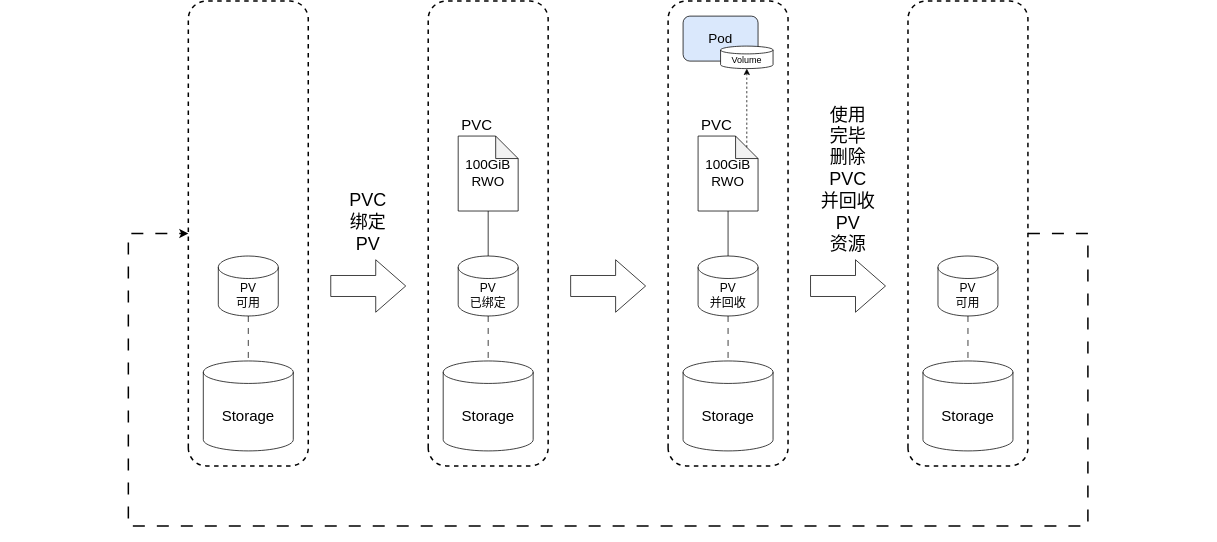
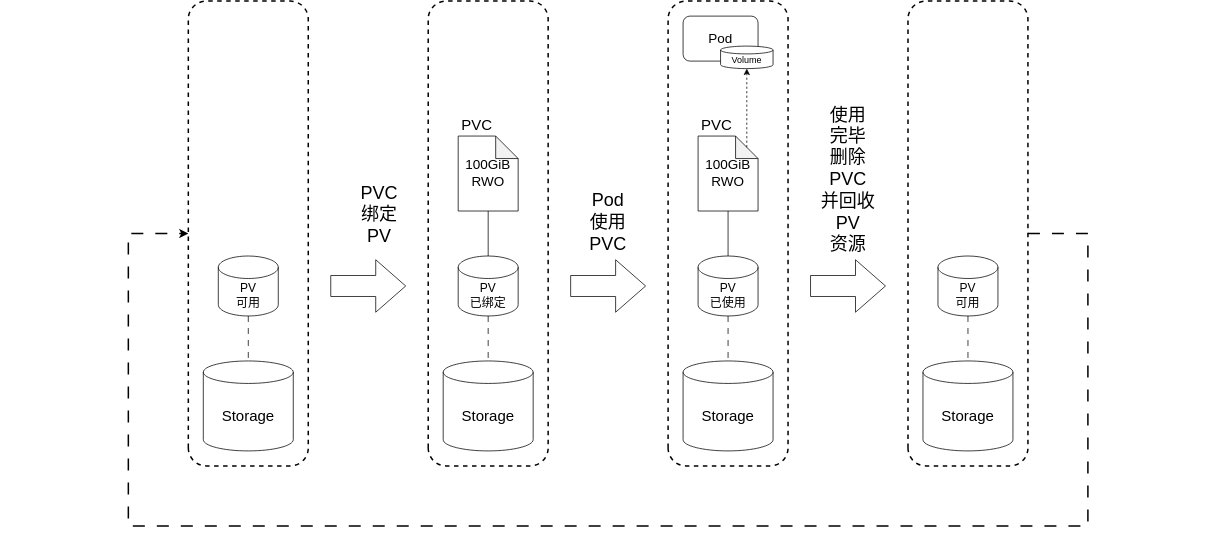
(720, 39) -> (720, 39)
(368, 222) -> (379, 215)
none -> (608, 222)
(728, 296) -> (728, 296)
